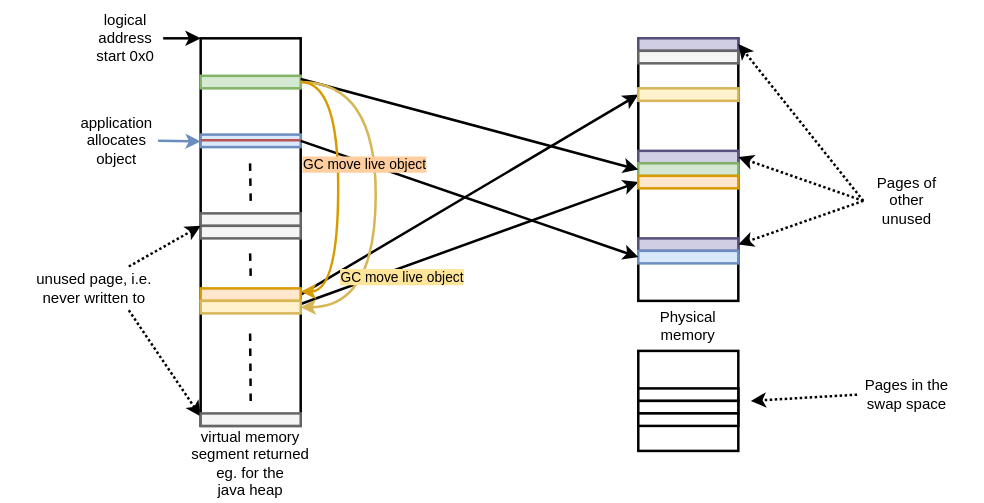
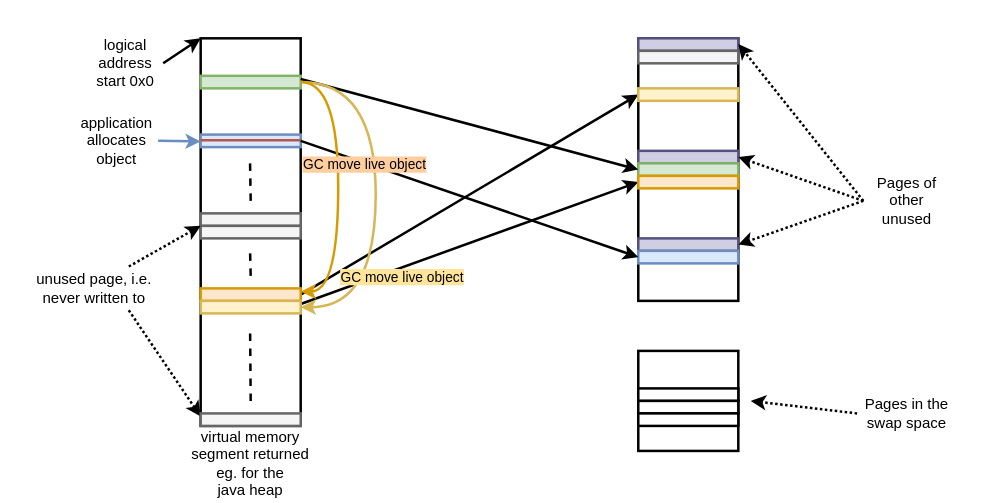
(126, 38) -> (126, 63)
(688, 326) -> none
(907, 394) -> (907, 413)
